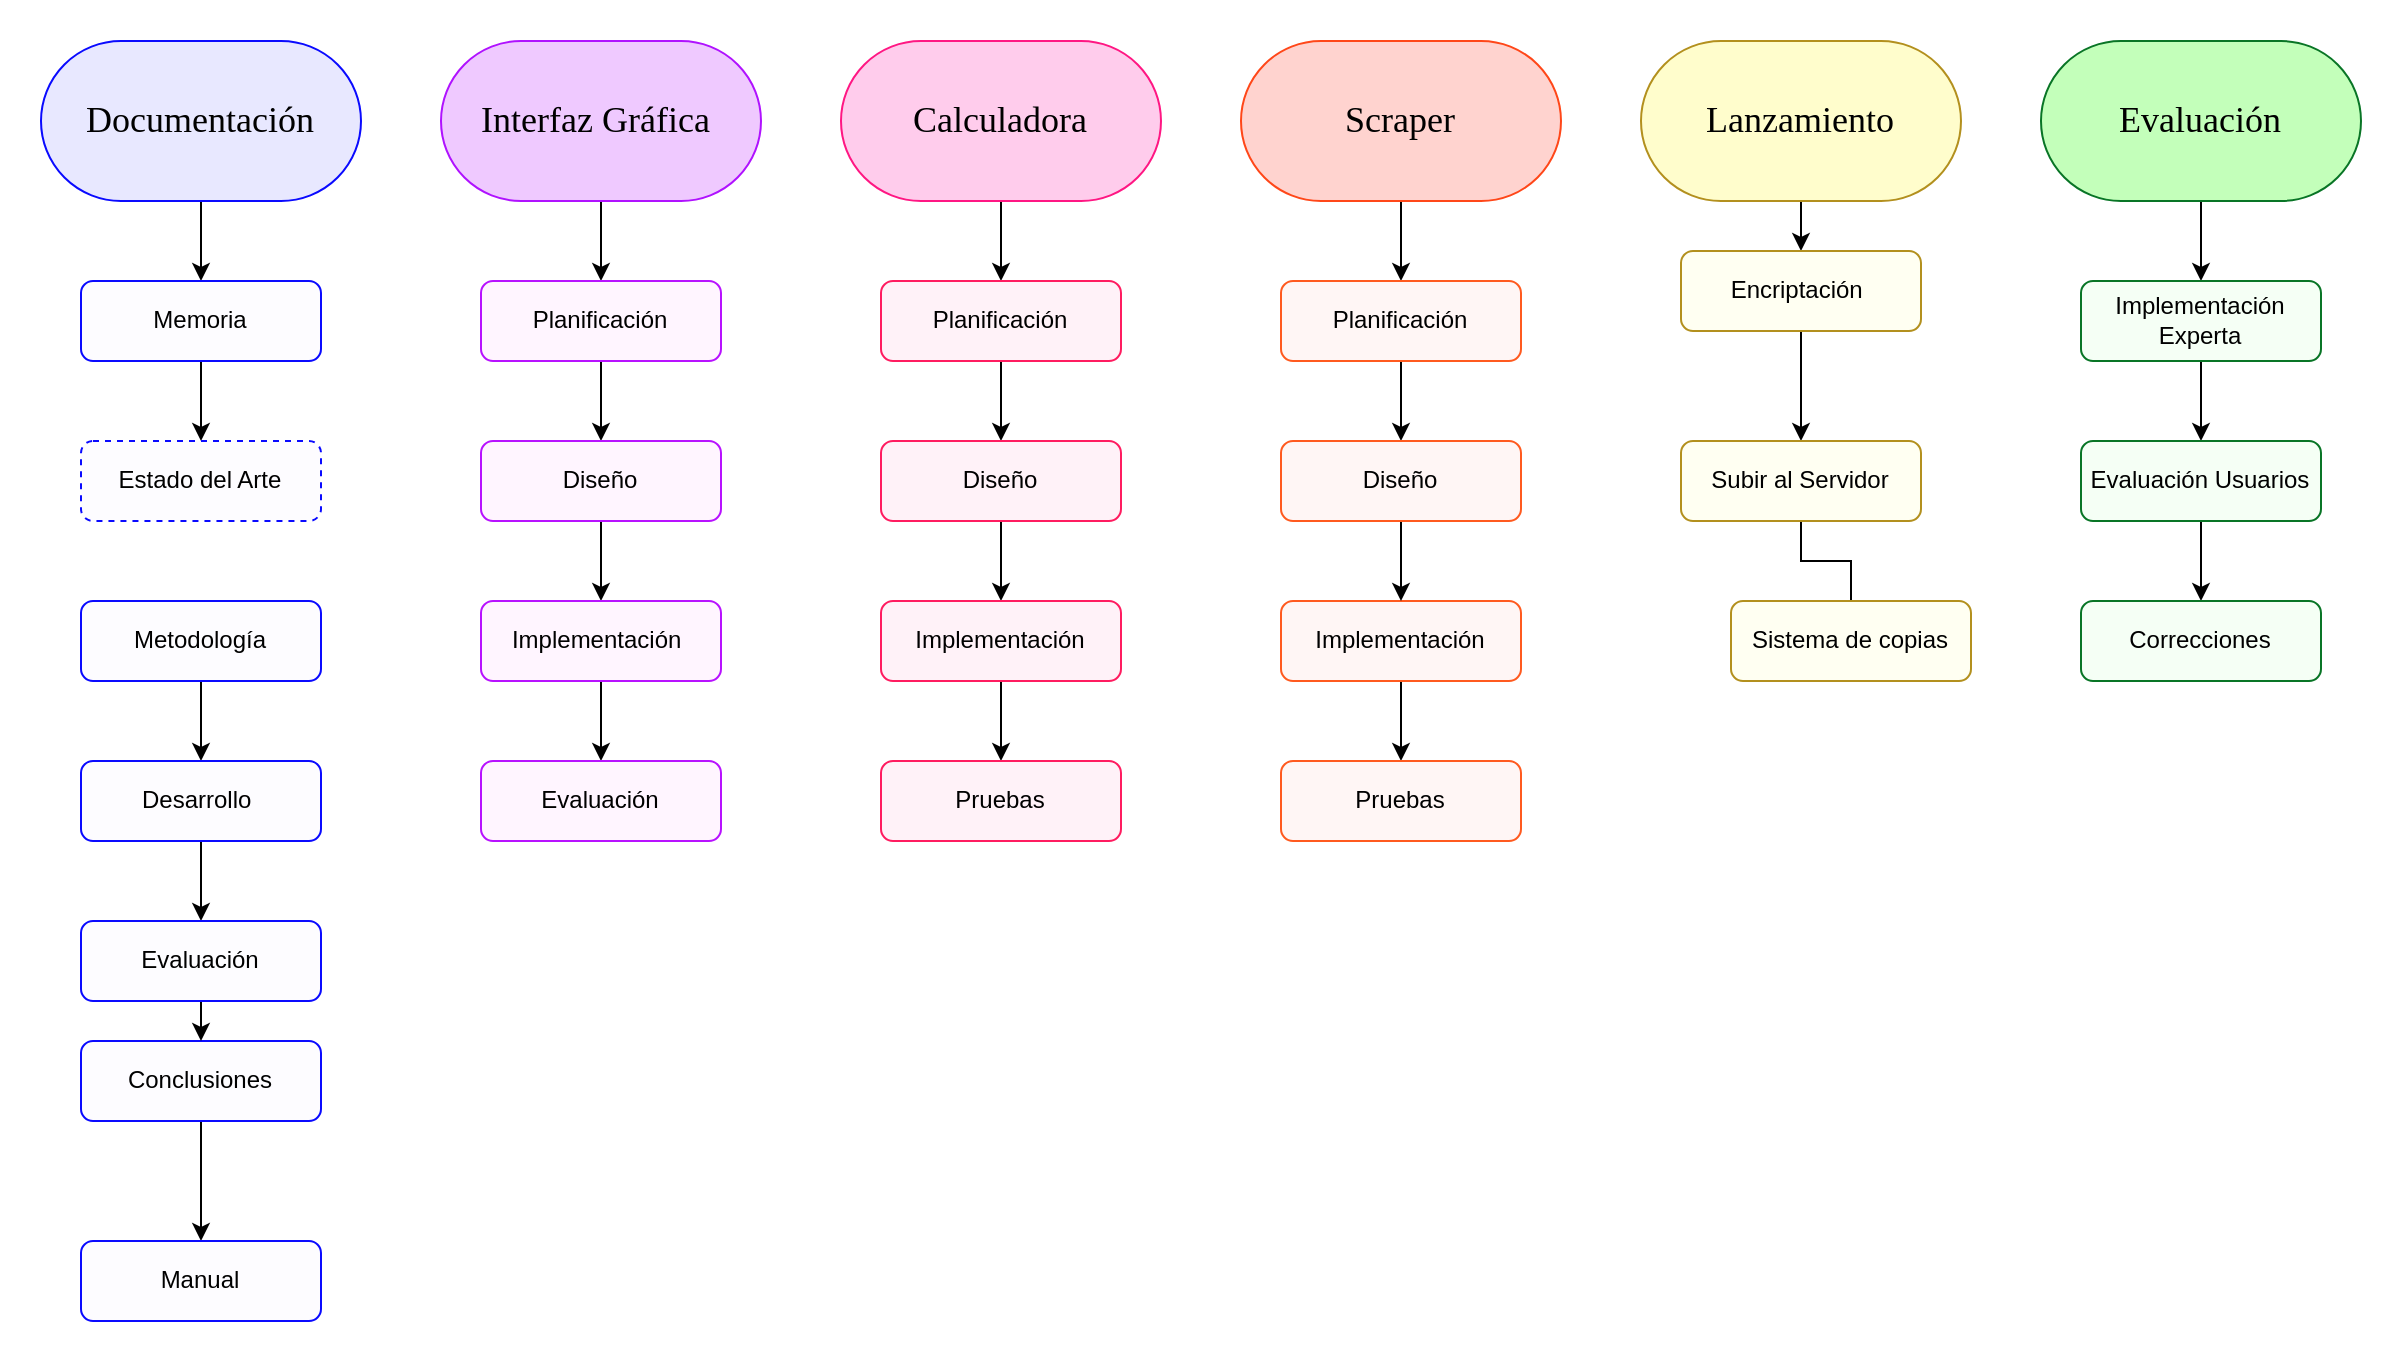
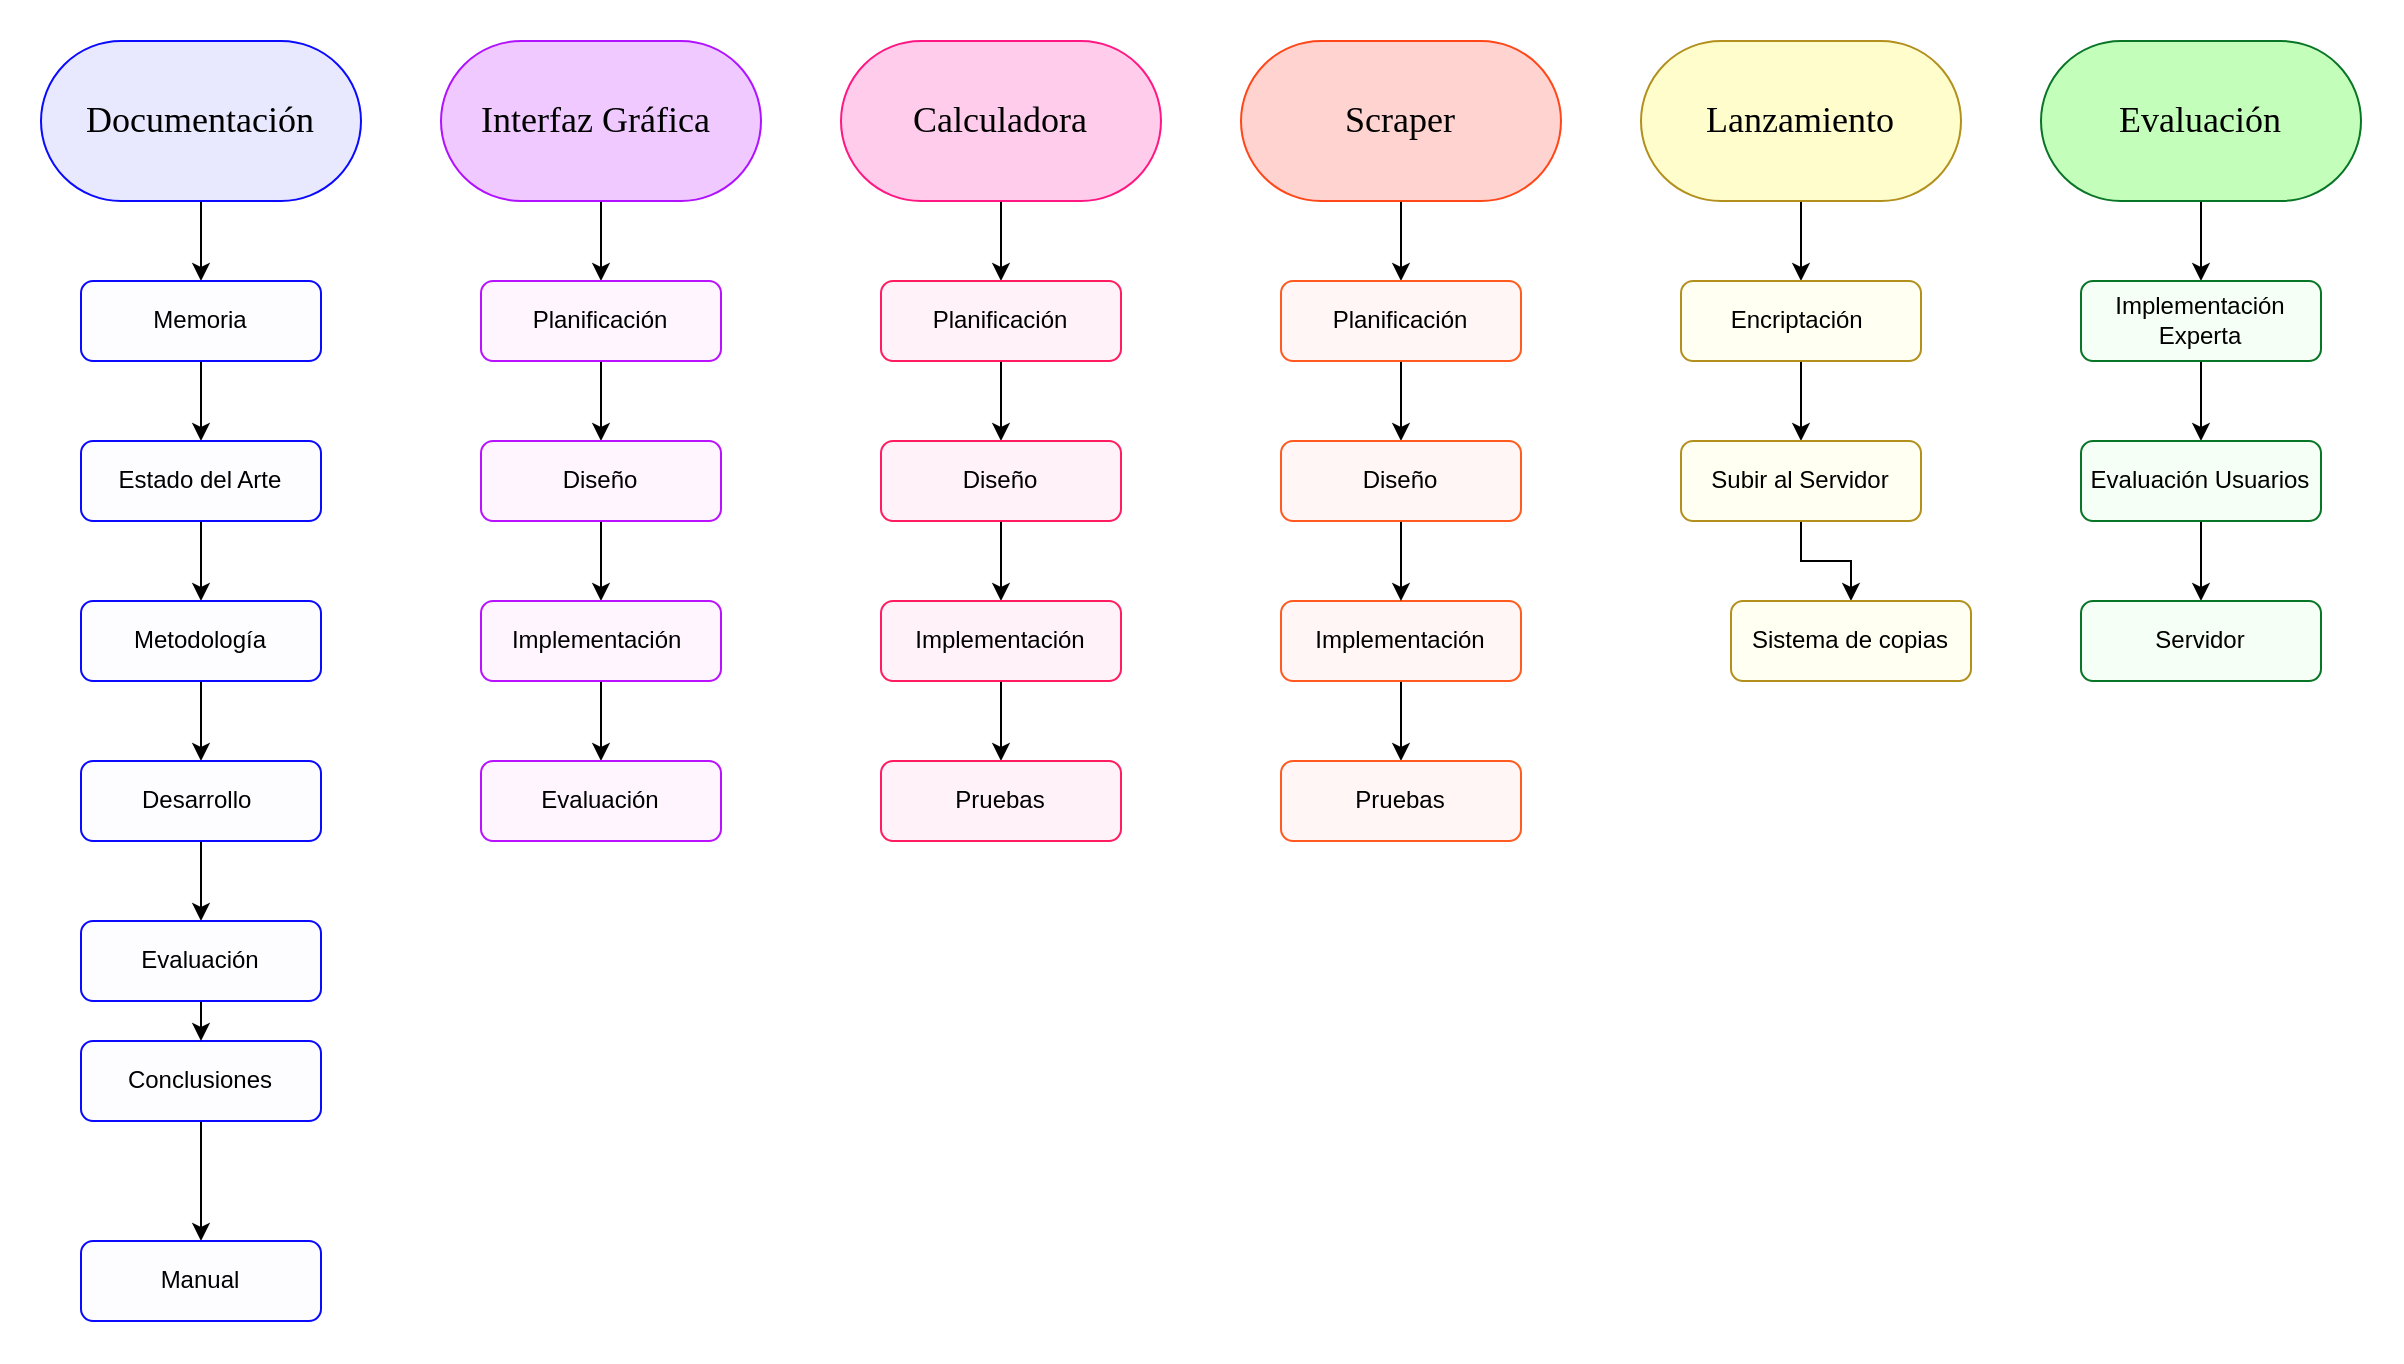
(1801, 291) -> (1801, 321)
(201, 481) -> (201, 481)
none -> (201, 554)
(1851, 591) -> (1851, 586)
(2201, 641) -> (2201, 641)
